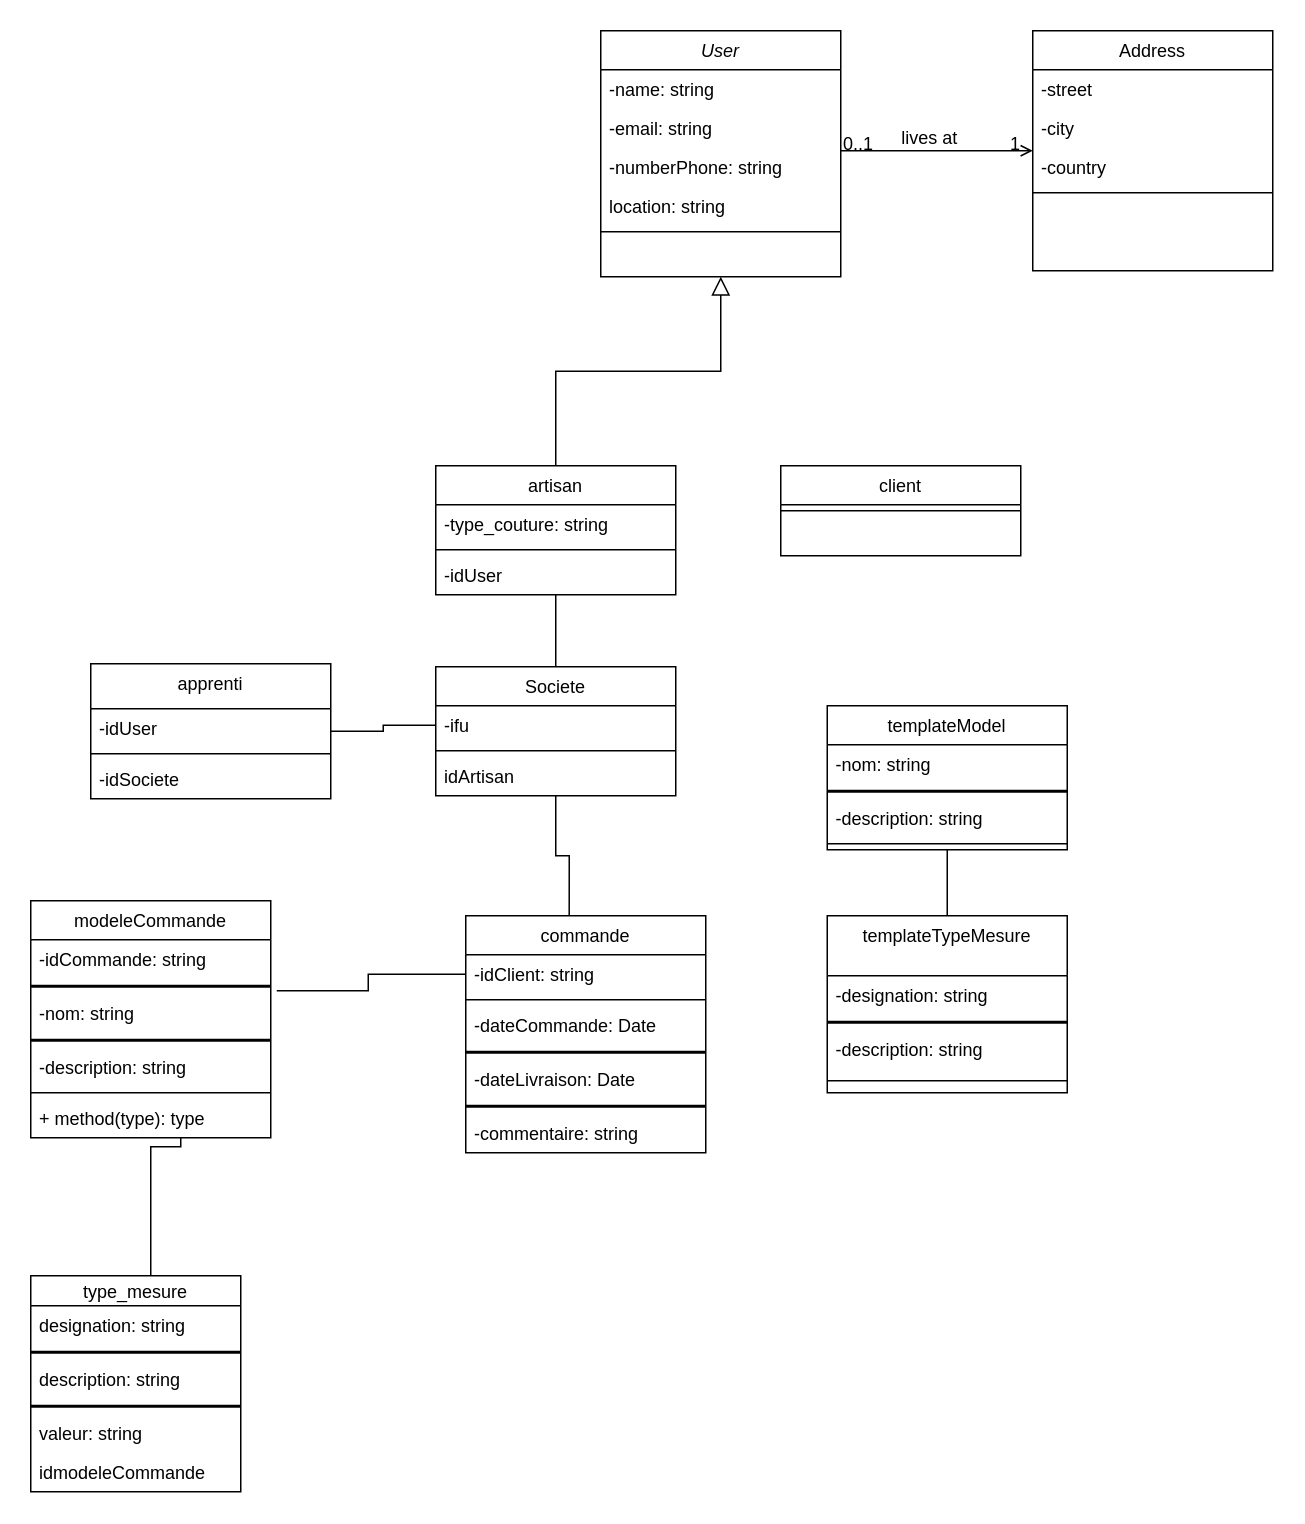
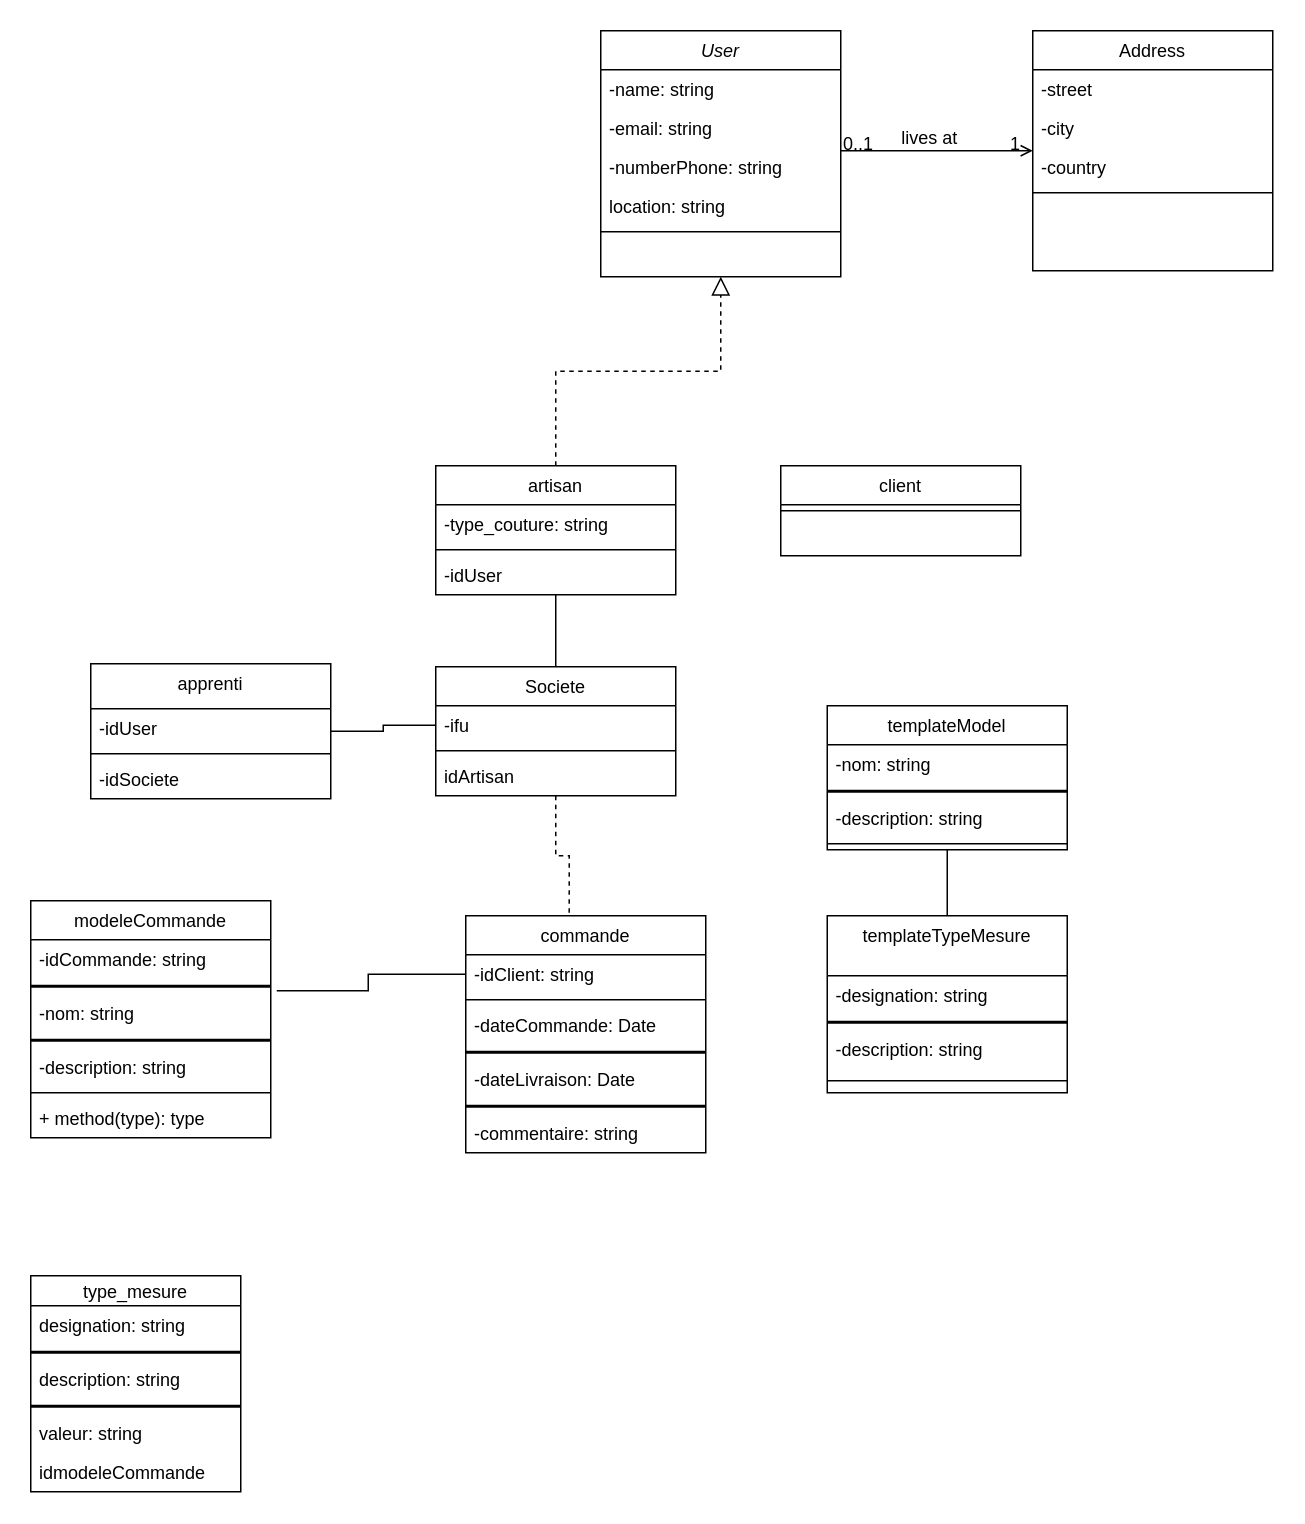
(631, 371) -> (631, 371)
(563, 856) -> (563, 856)
(151, 1192) -> none
